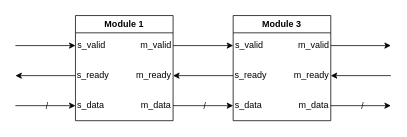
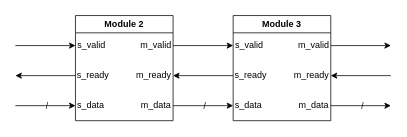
(124, 24) -> (124, 24)
